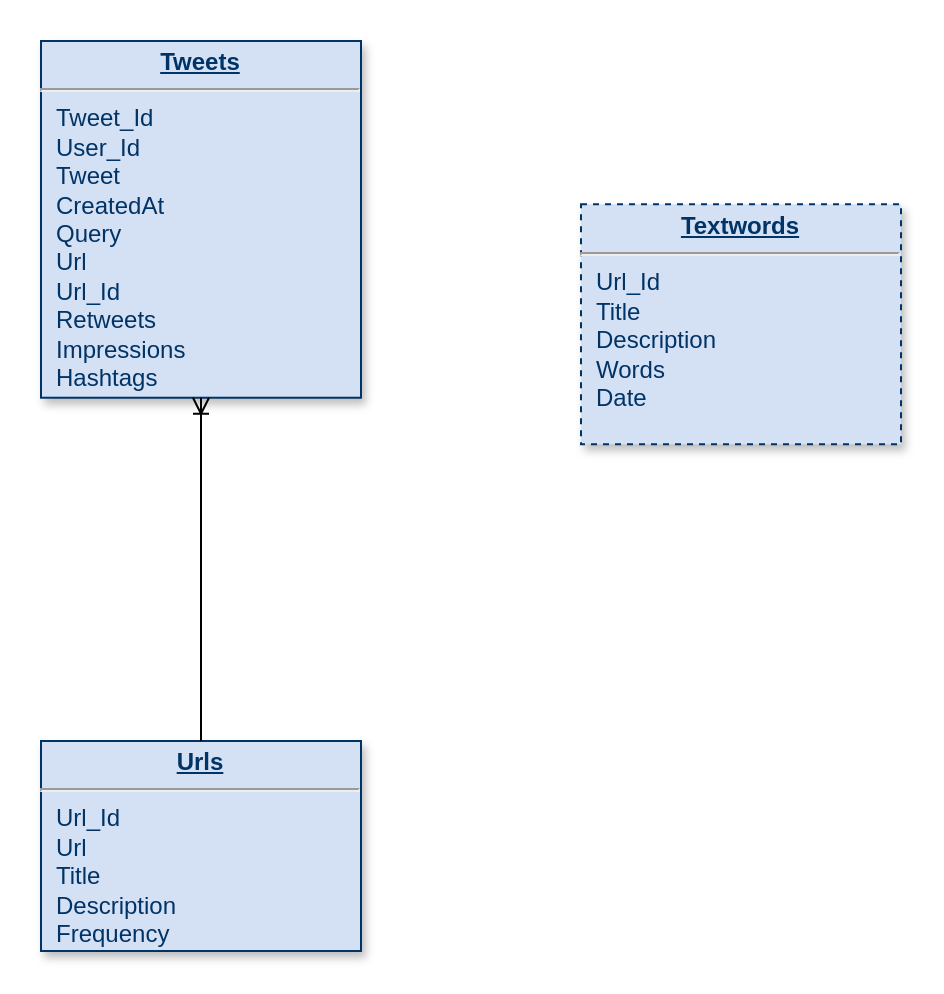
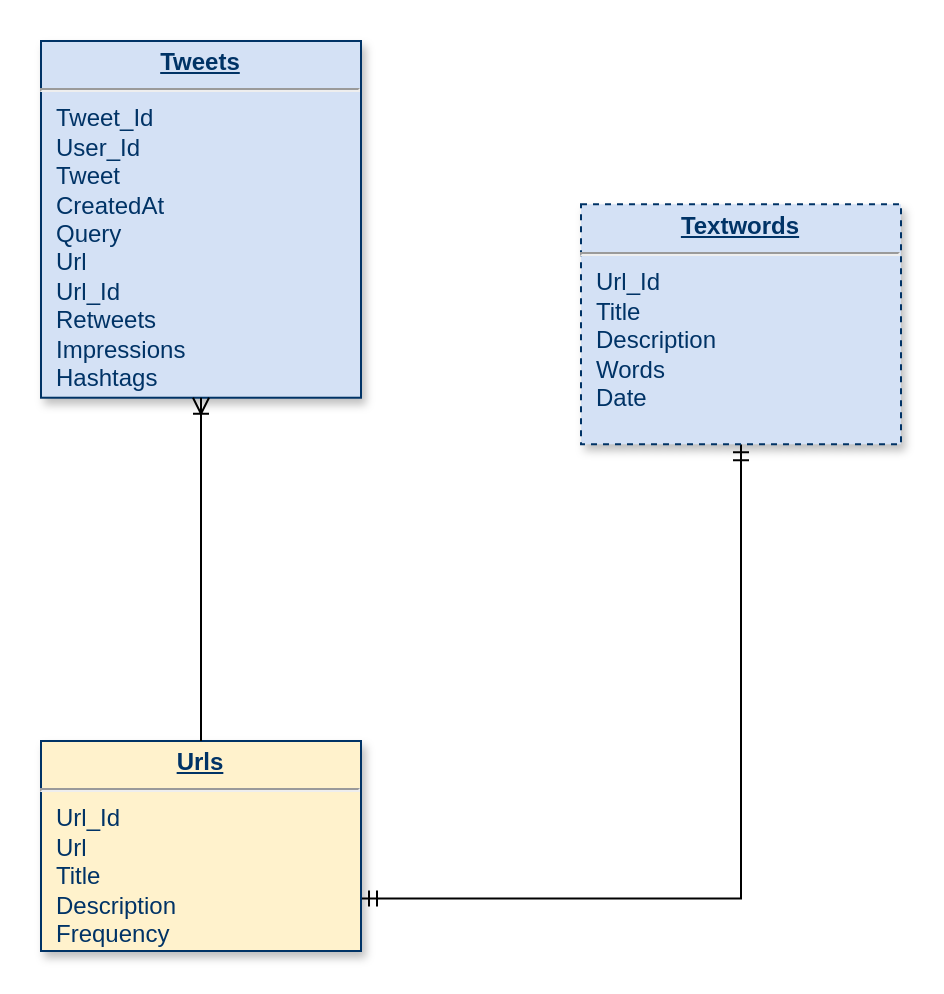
(201, 846) -> (201, 846)
none -> (741, 861)
